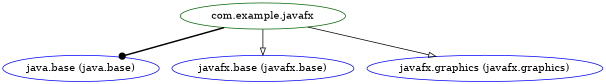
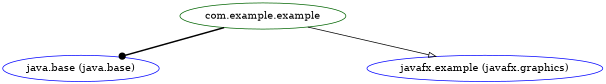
(263, 16) -> (263, 16)
(263, 68) -> none
(485, 68) -> (485, 68)
